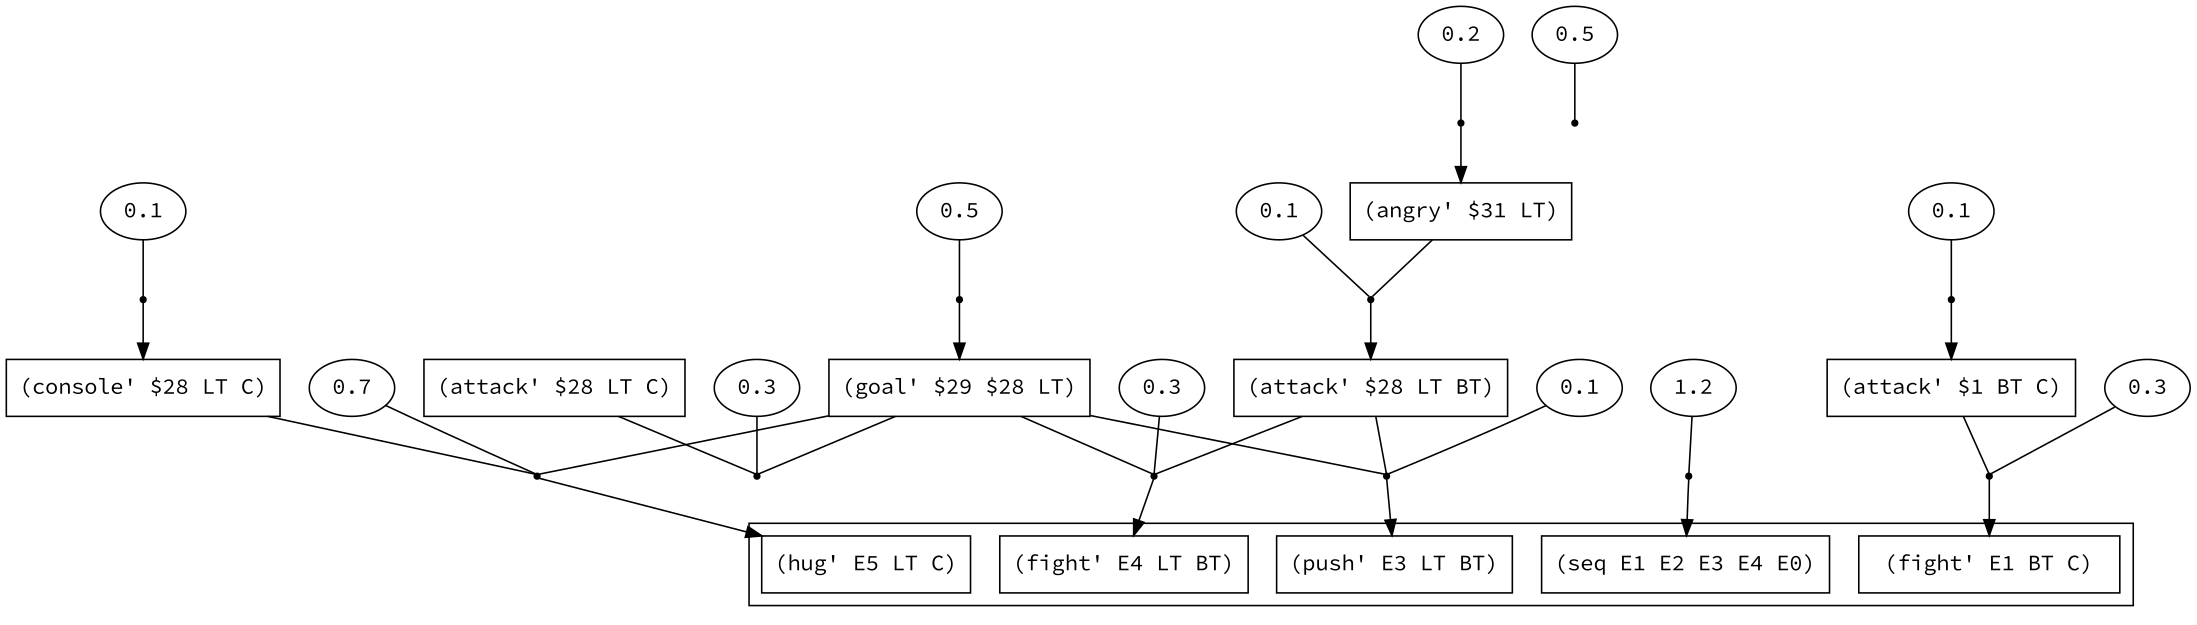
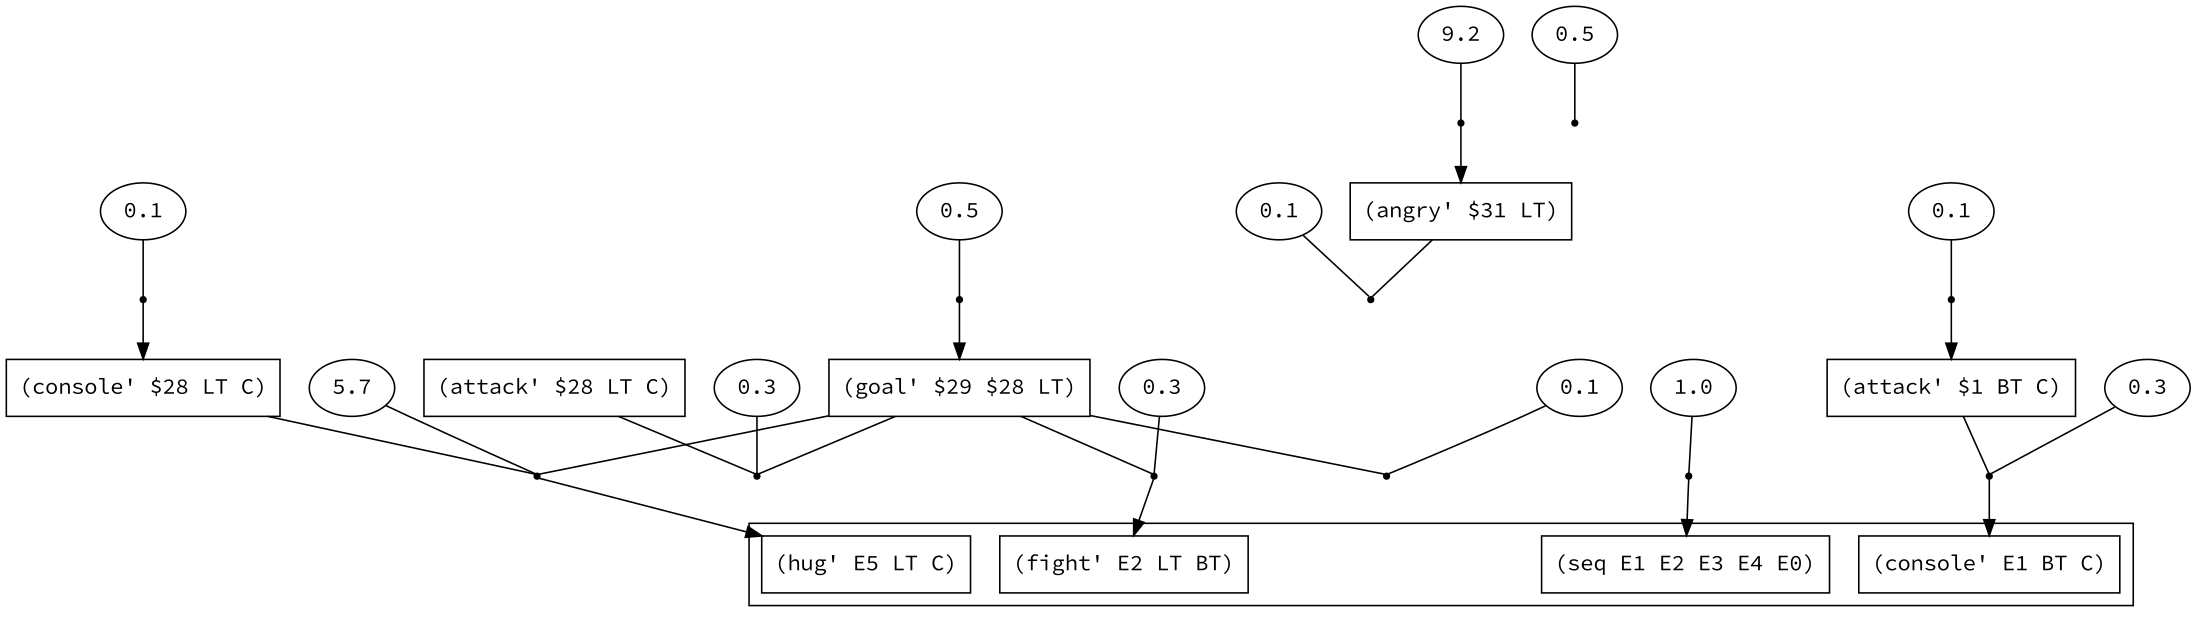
(1461, 35) -> (1461, 35)
(352, 388) -> (352, 388)
(1371, 388) -> none
(1693, 388) -> (1693, 388)
(1124, 564) -> (1124, 564)
(1394, 564) -> none
(1989, 564) -> (1989, 564)
